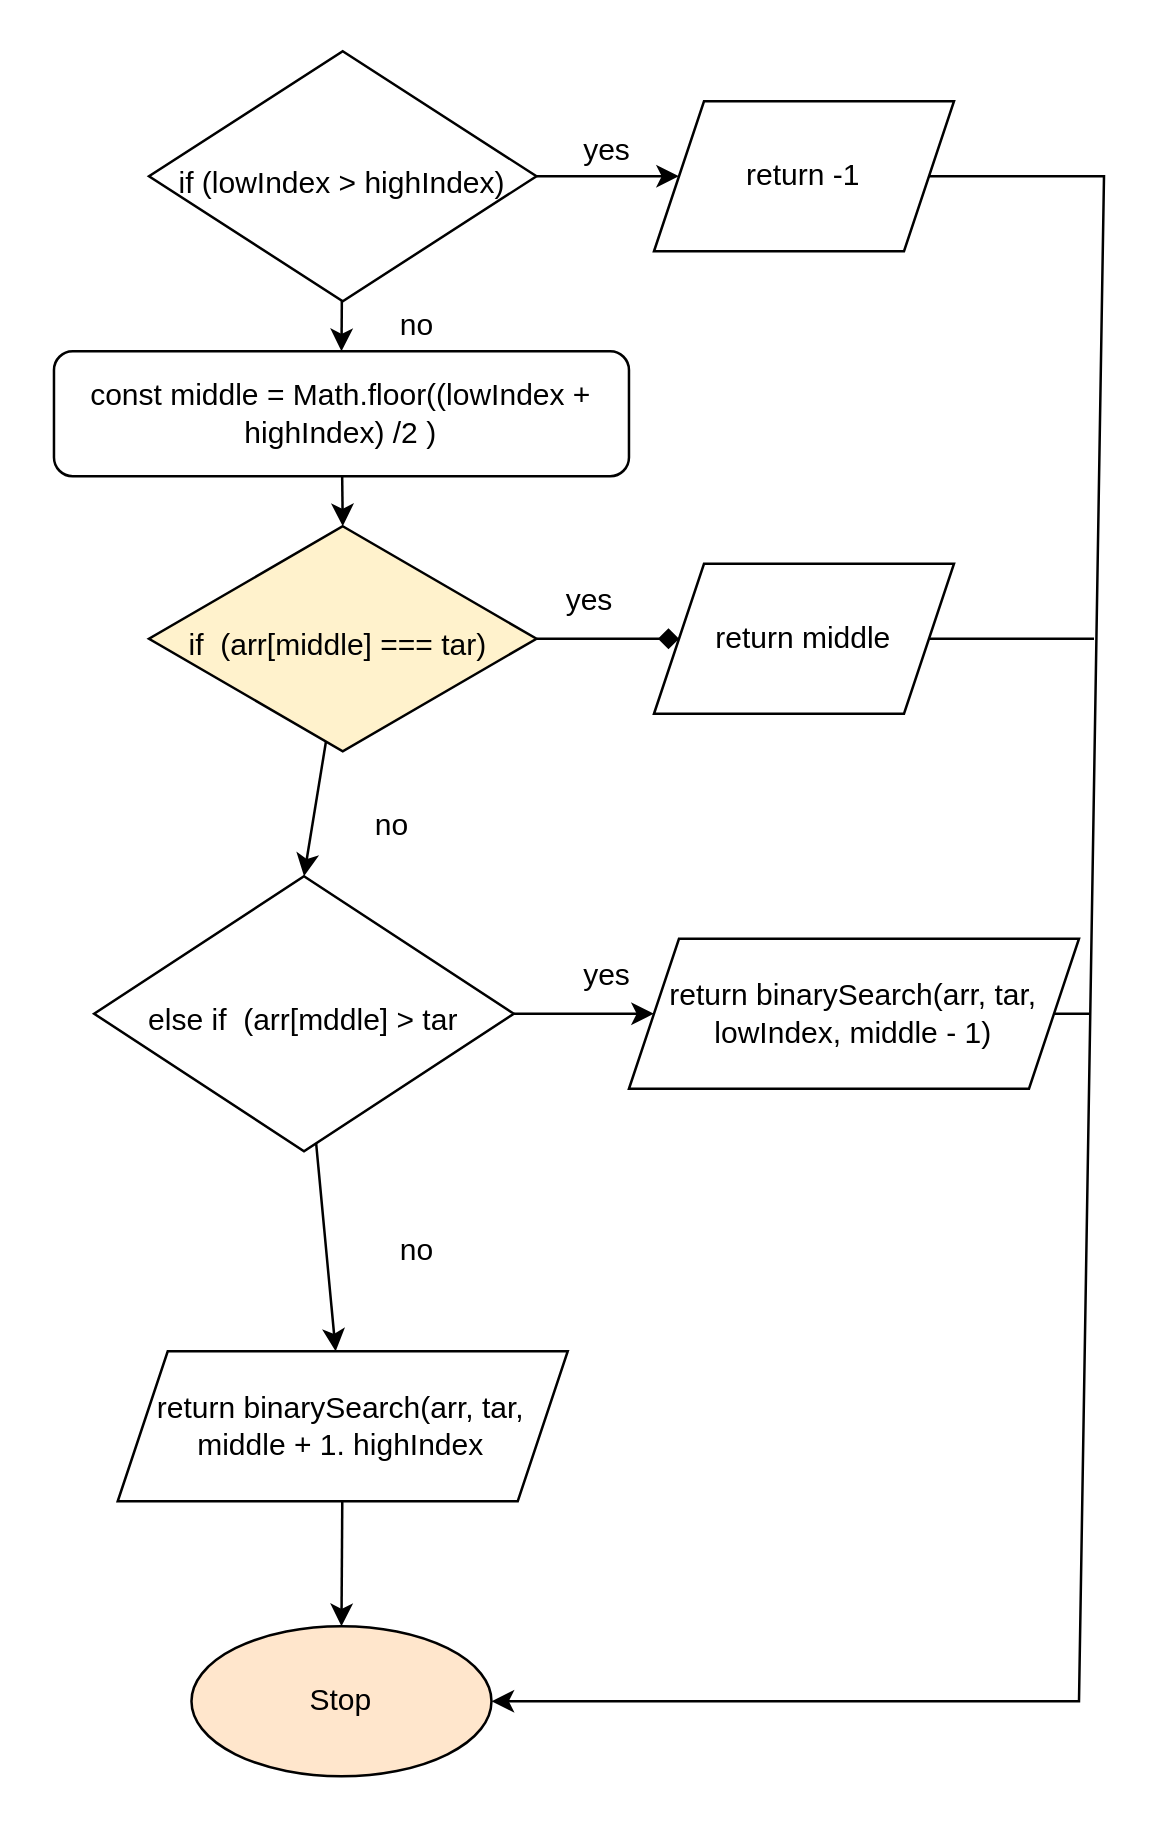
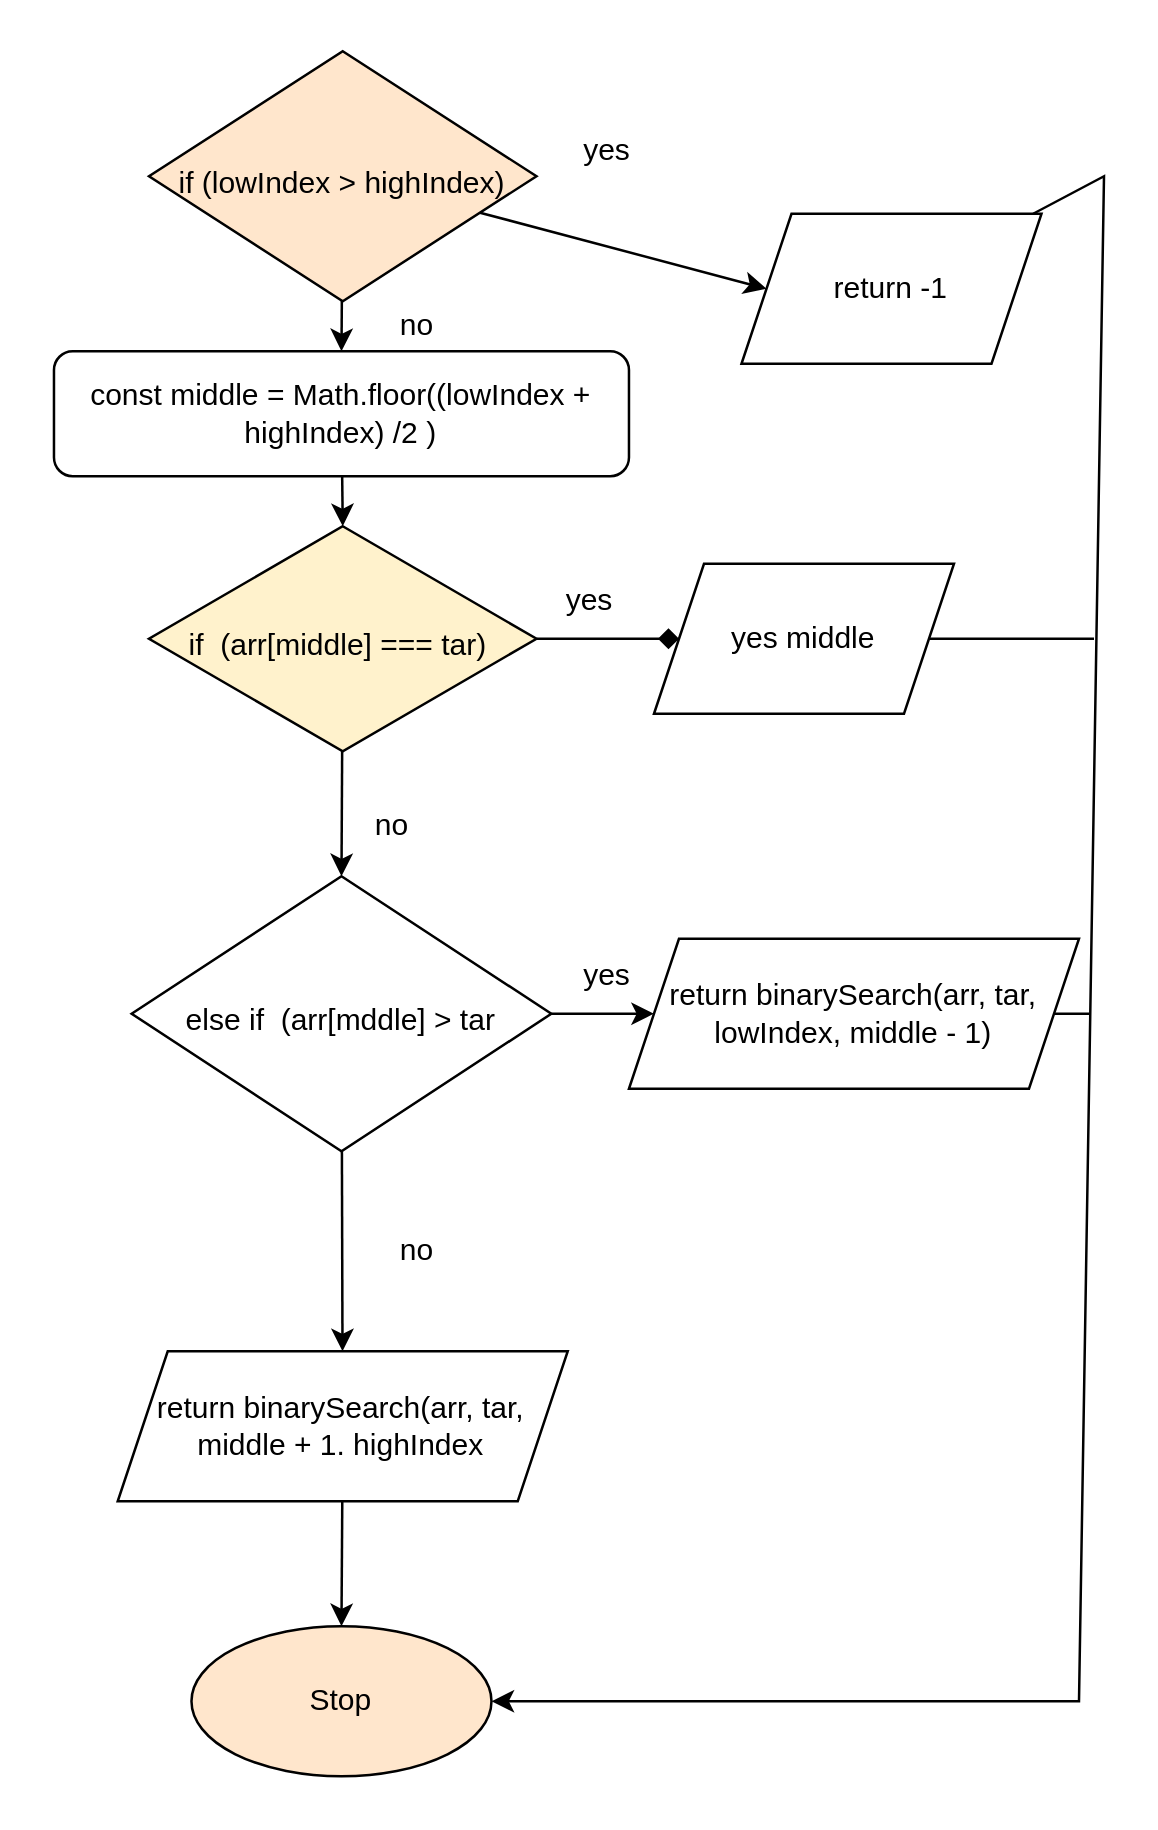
(343, 176) -> (343, 176)
(804, 176) -> (891, 289)
(804, 639) -> (804, 639)
(304, 1014) -> (341, 1014)
